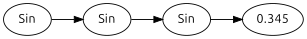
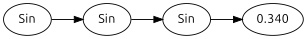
(273, 19) -> (273, 19)
